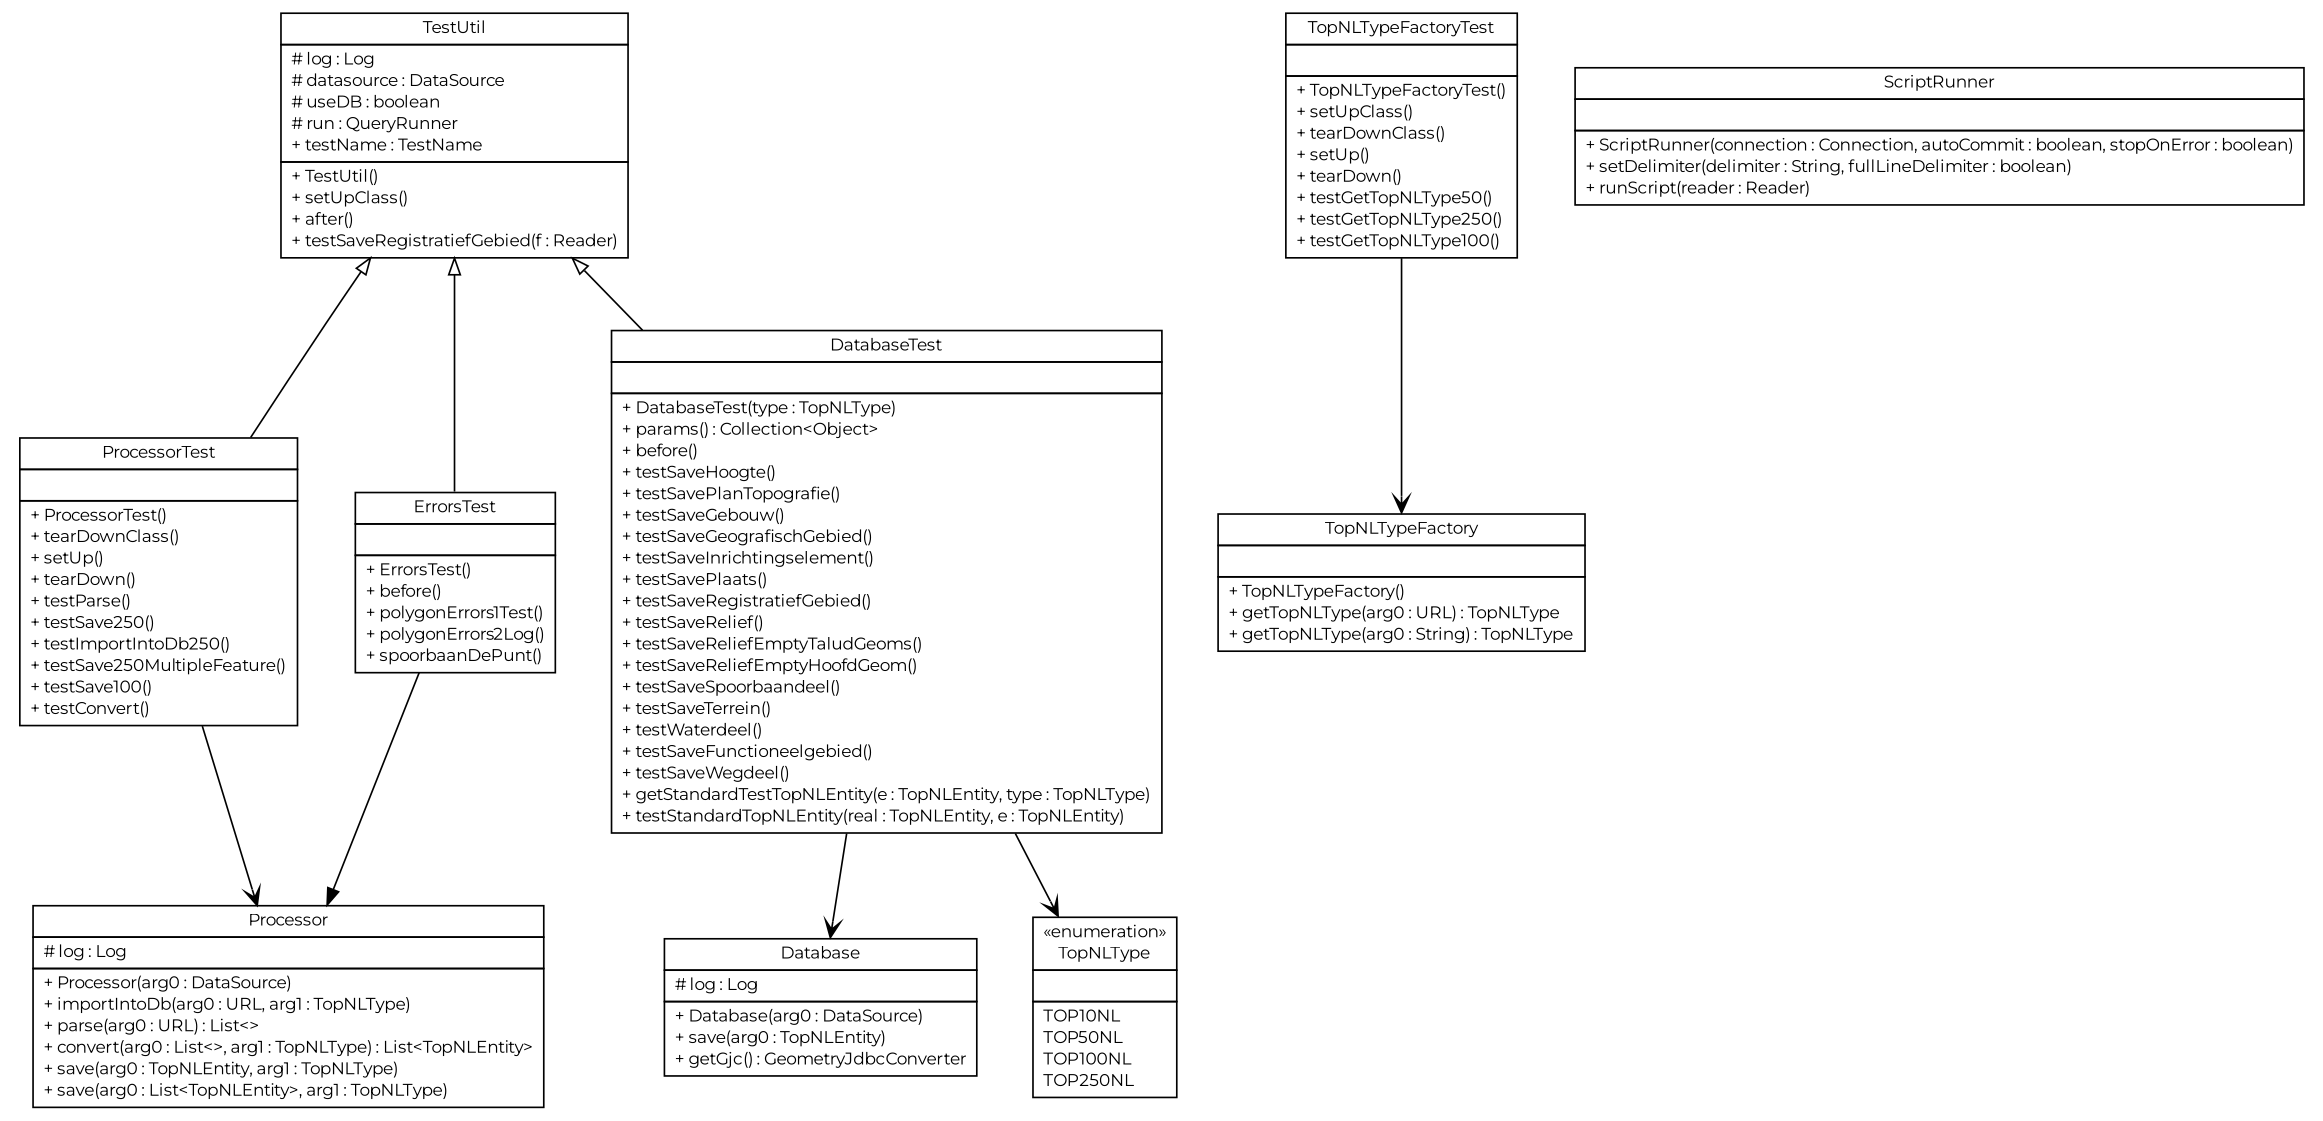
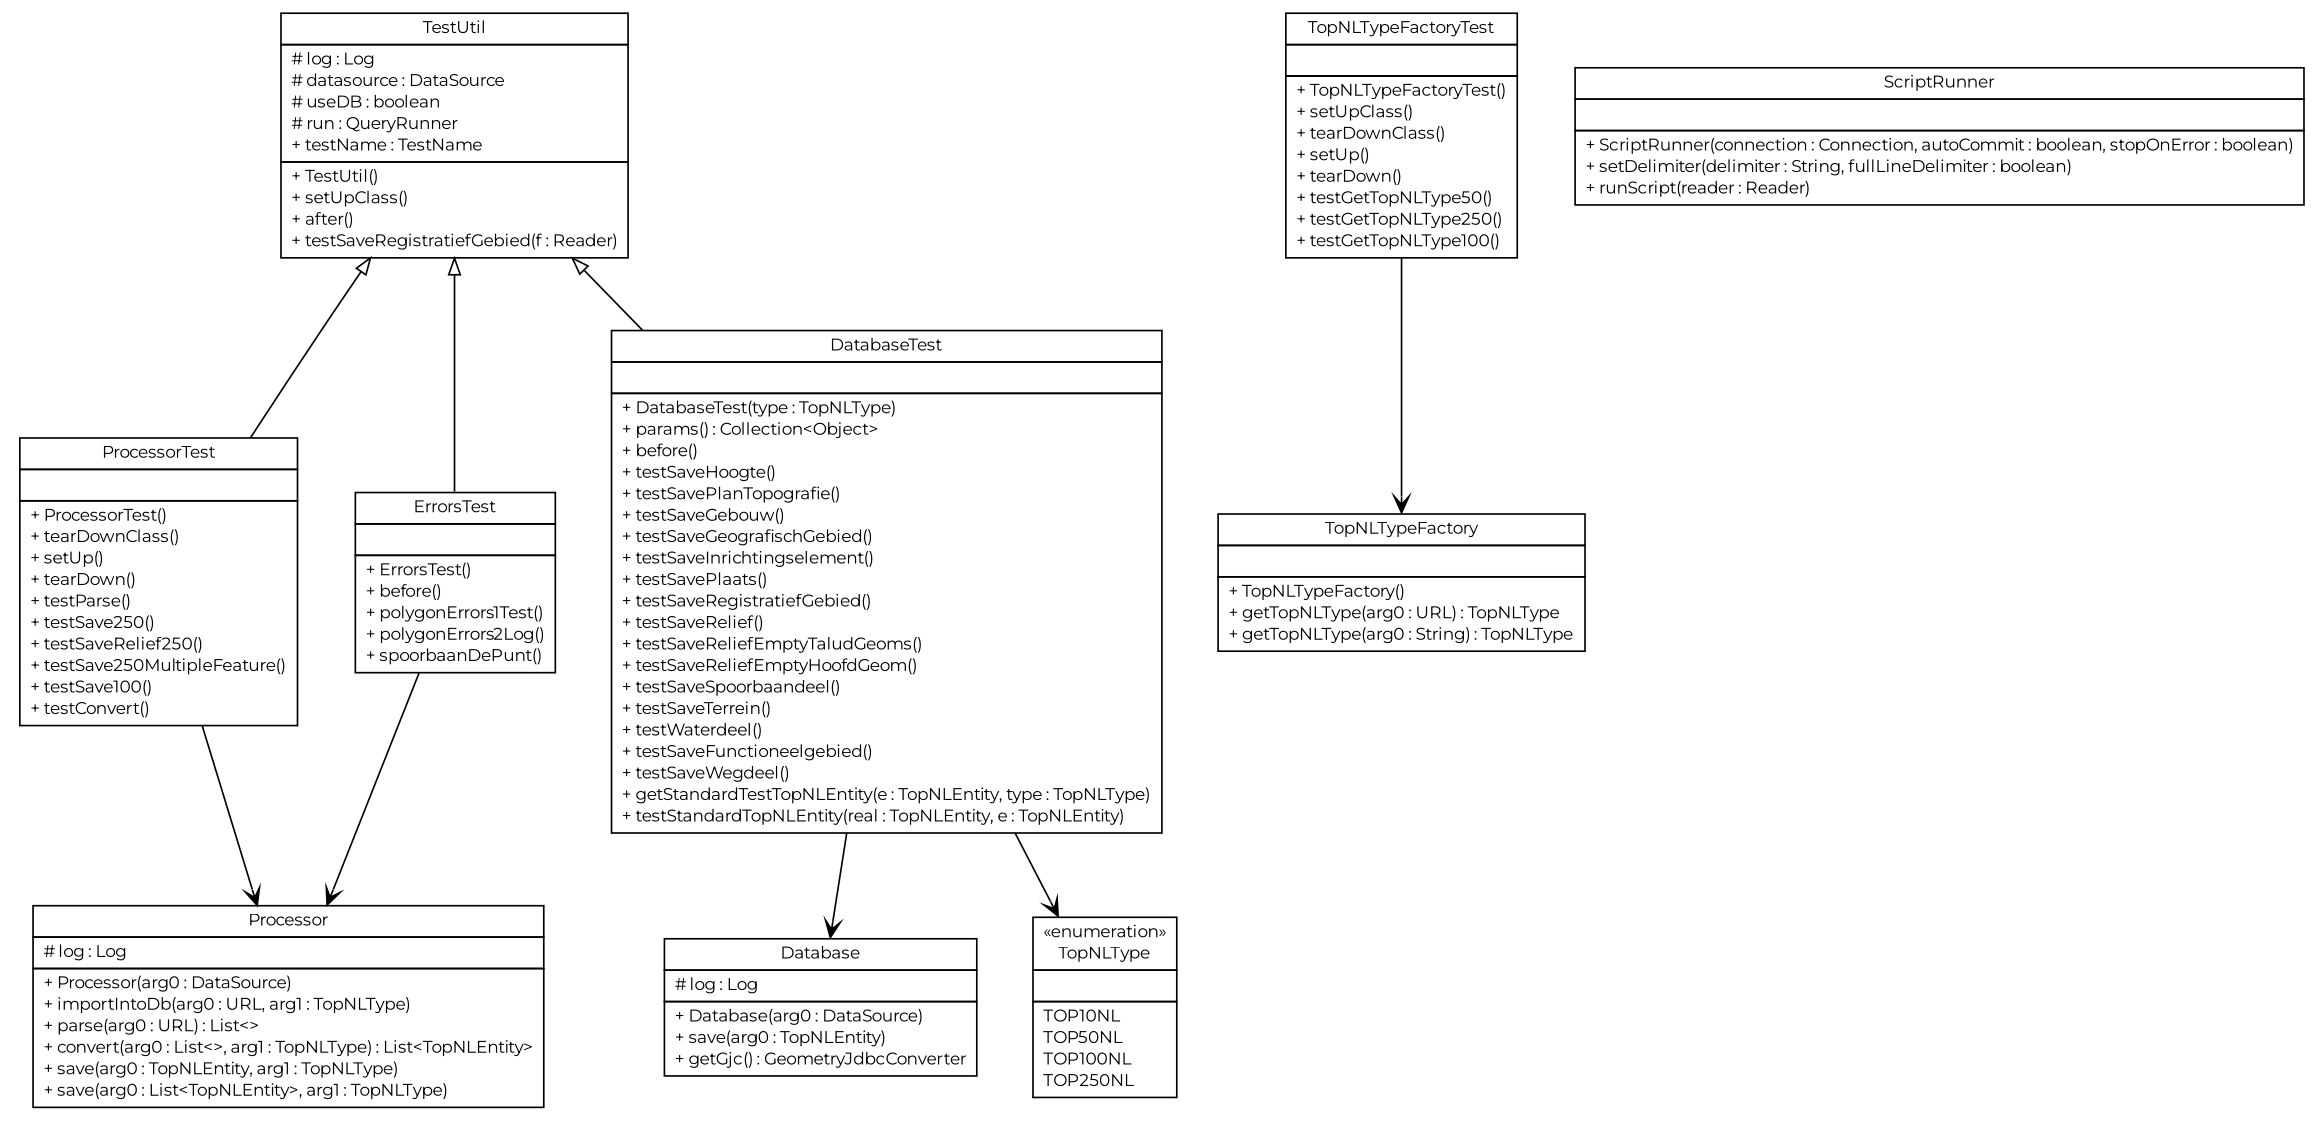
(131, 645) -> (117, 645)
(376, 781) -> (376, 781)
